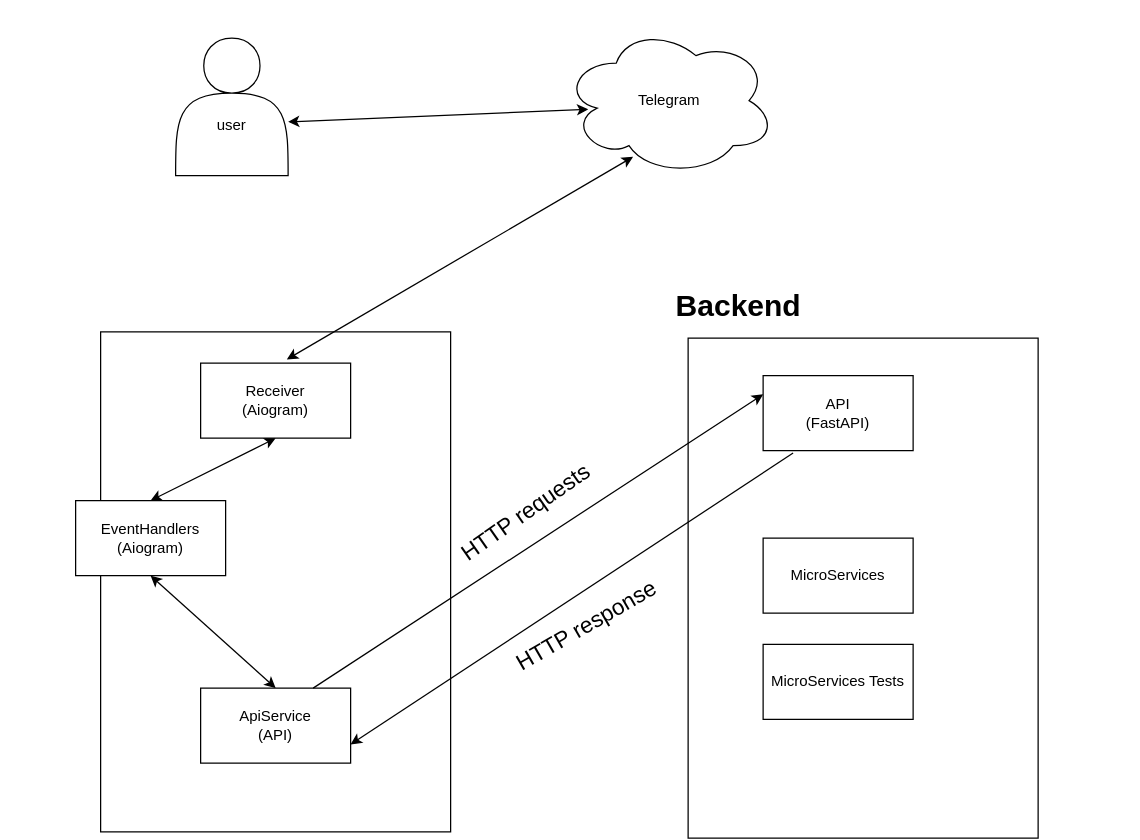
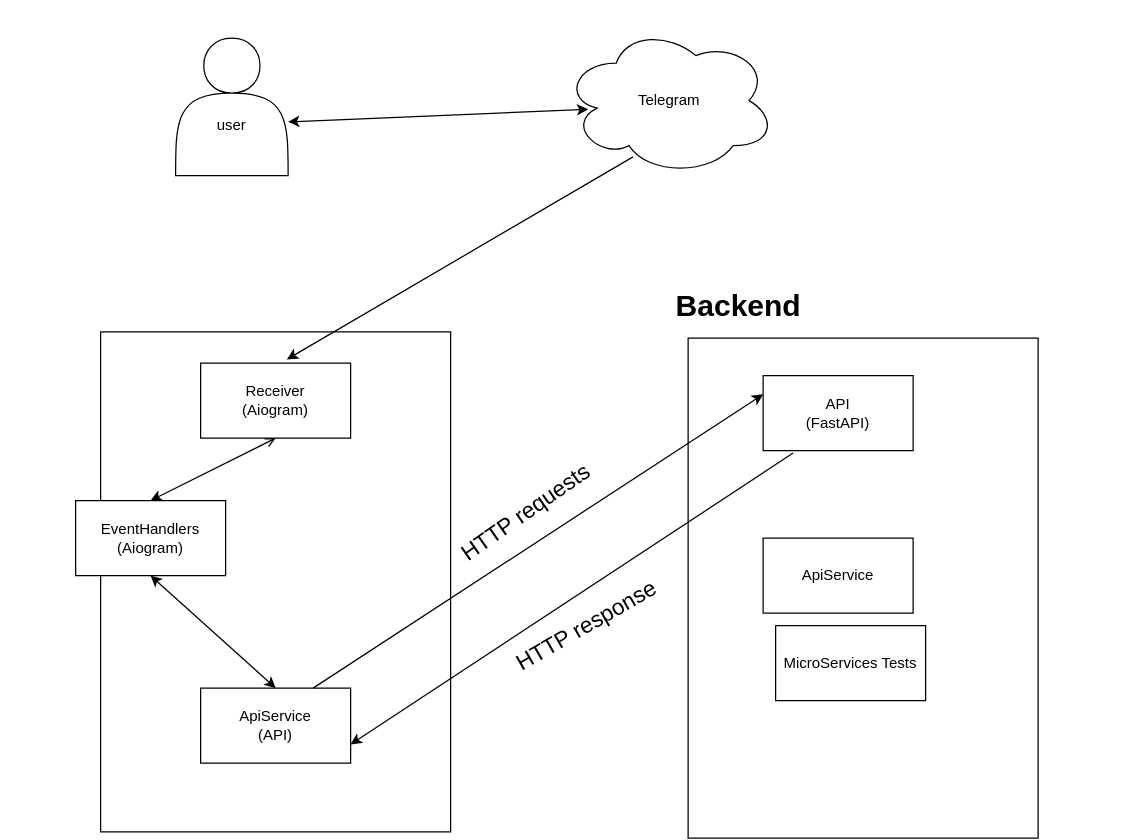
(624, 162) -> (628, 160)
(267, 443) -> (269, 442)
(838, 576) -> (838, 576)
(838, 682) -> (851, 663)
